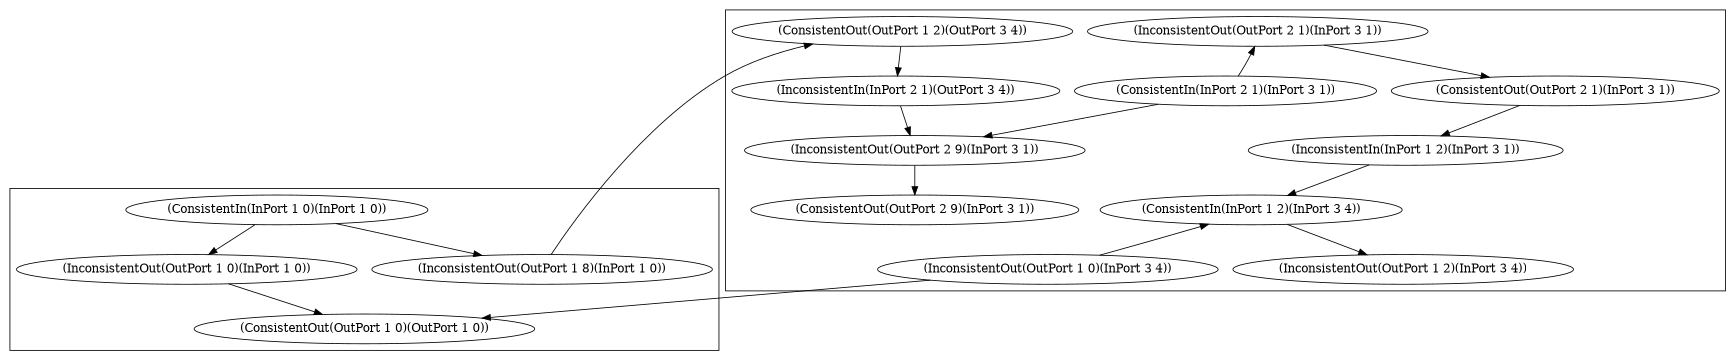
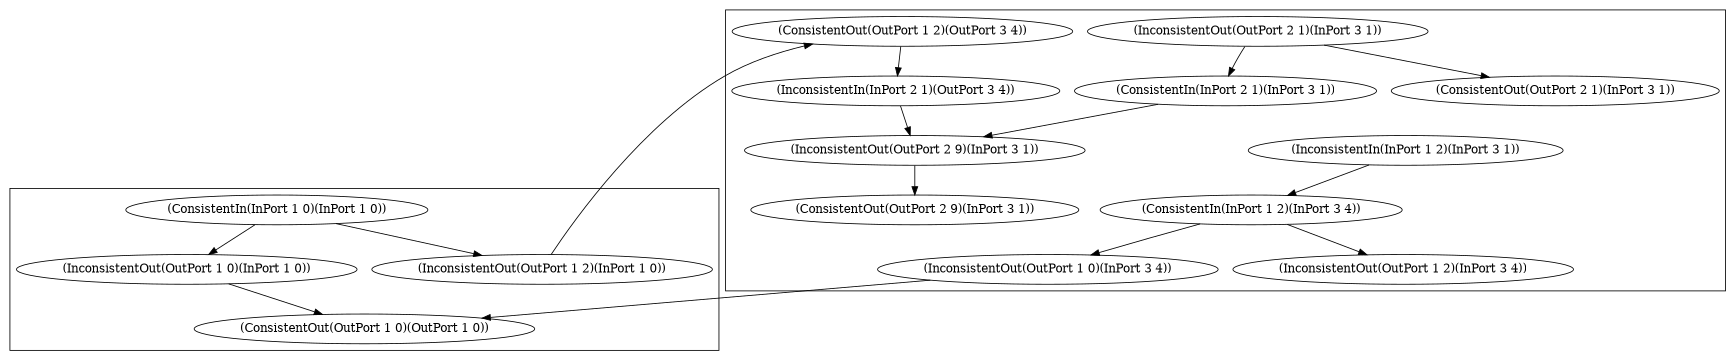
(1245, 65) -> (1238, 57)
(1484, 119) -> none
(1150, 241) -> (1149, 238)
(542, 269) -> (542, 269)
